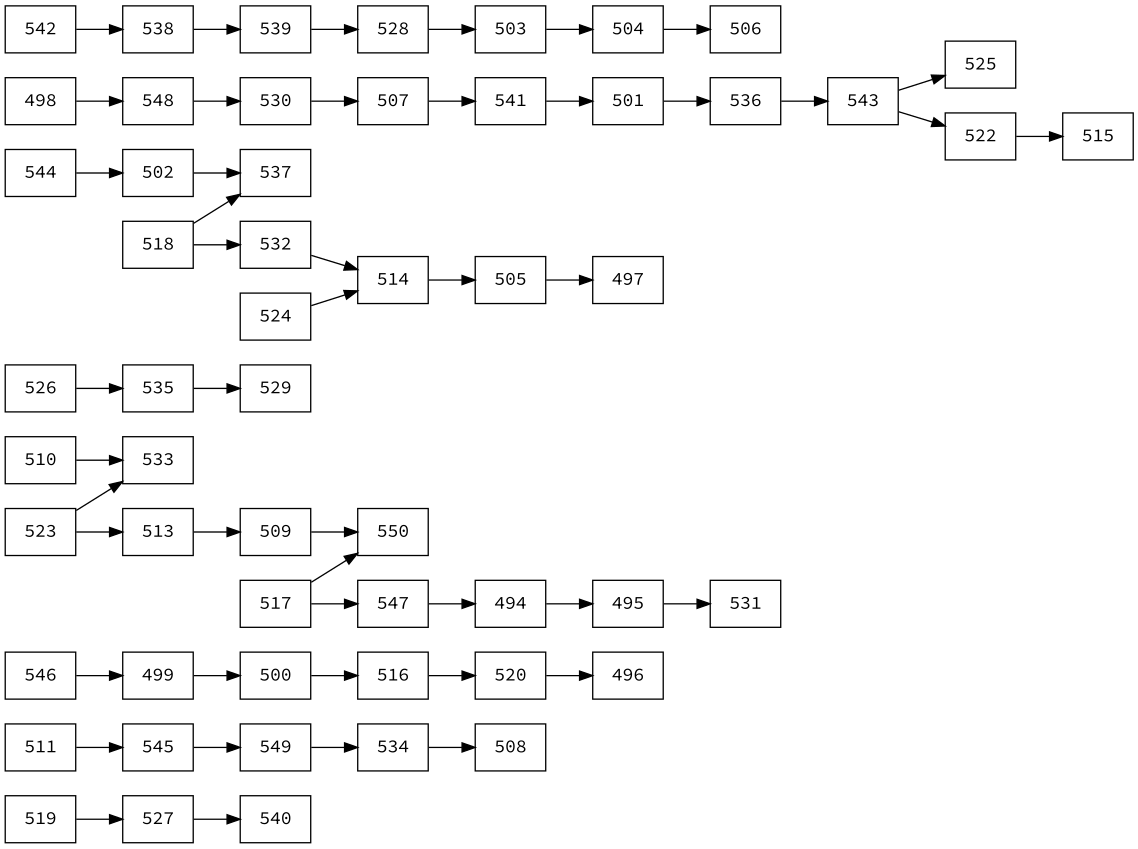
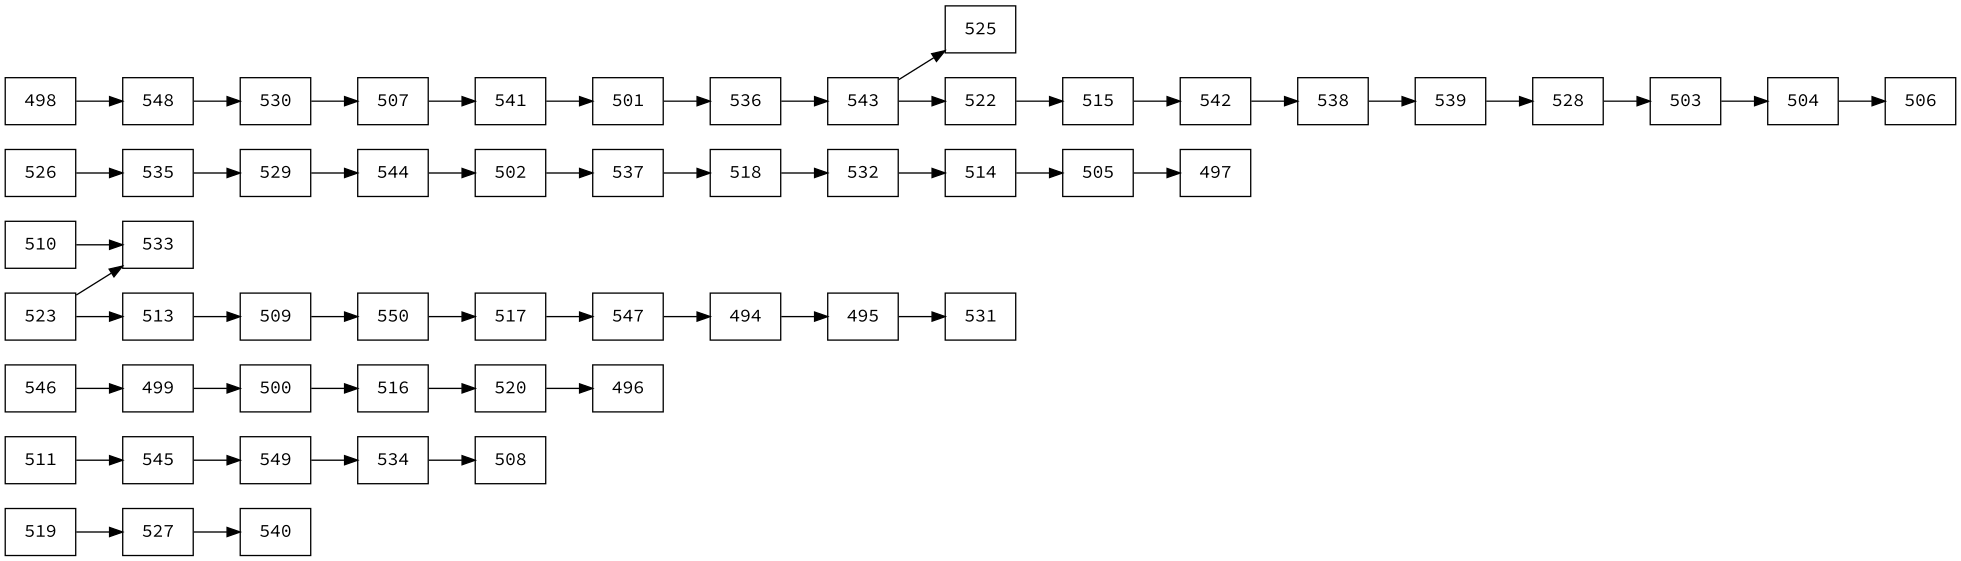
none -> (1150, 101)
none -> (328, 173)
(211, 212) -> (680, 173)
(275, 317) -> none
(329, 571) -> (445, 317)
